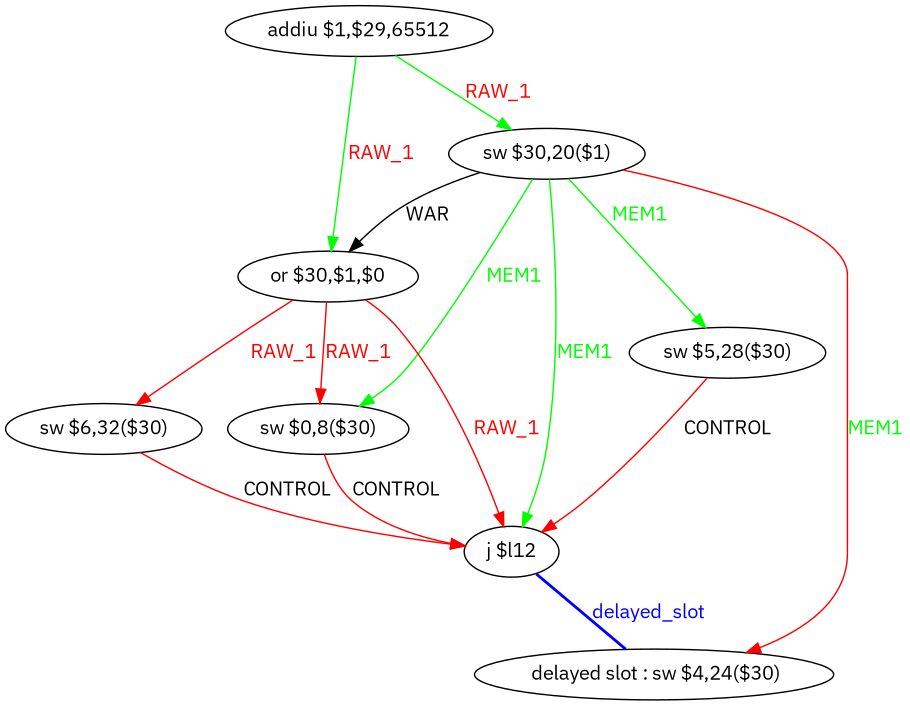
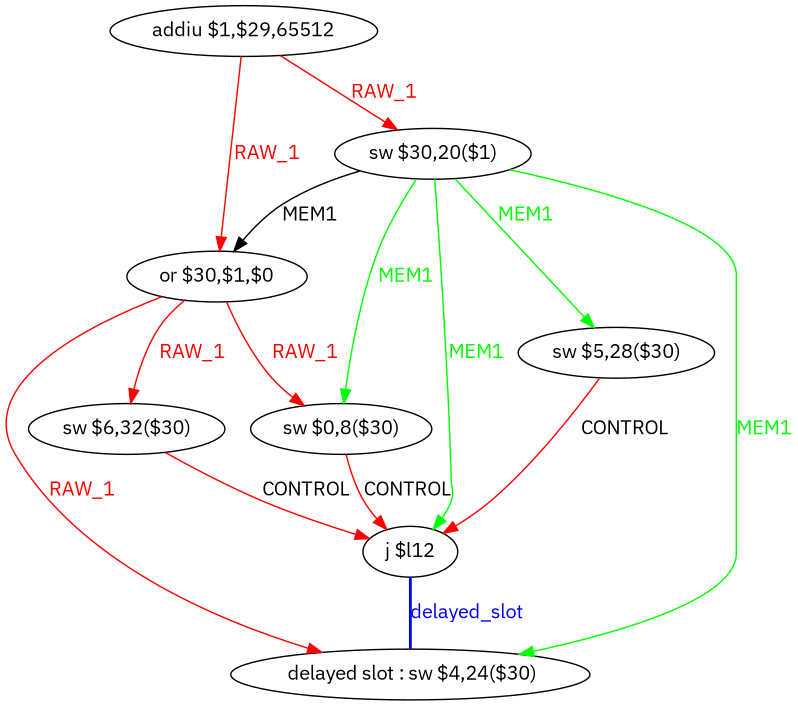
(447, 89) -> (333, 89)
(345, 147) -> (231, 147)
(428, 215) -> (310, 215)
(847, 354) -> (736, 402)
(446, 398) -> (50, 501)
